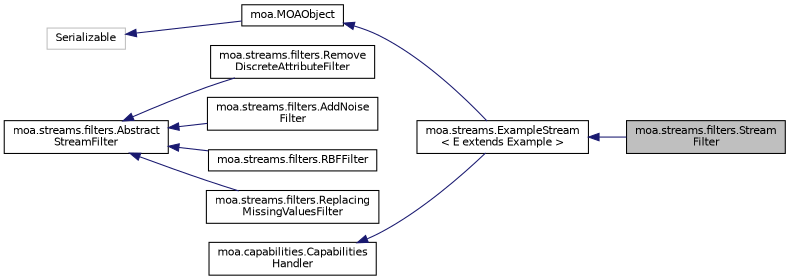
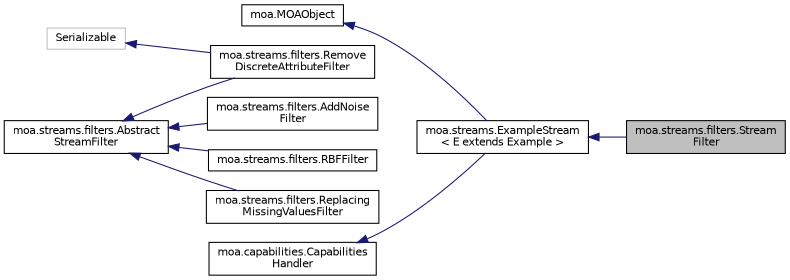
(189, 27) -> (173, 48)
